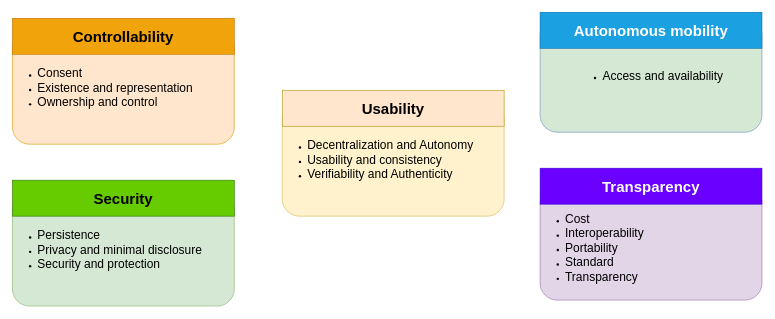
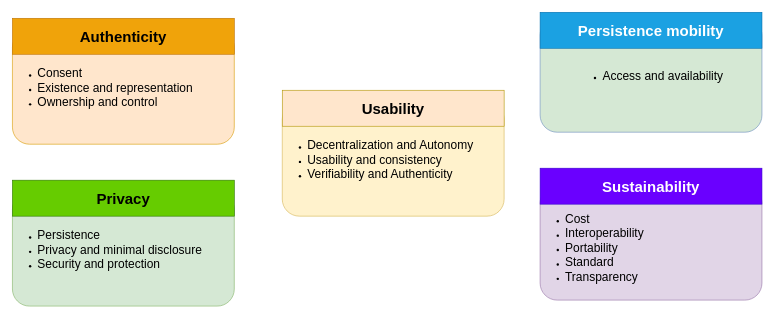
(651, 30) -> (651, 30)
(123, 36) -> (123, 36)
(651, 186) -> (651, 186)
(123, 198) -> (123, 198)
